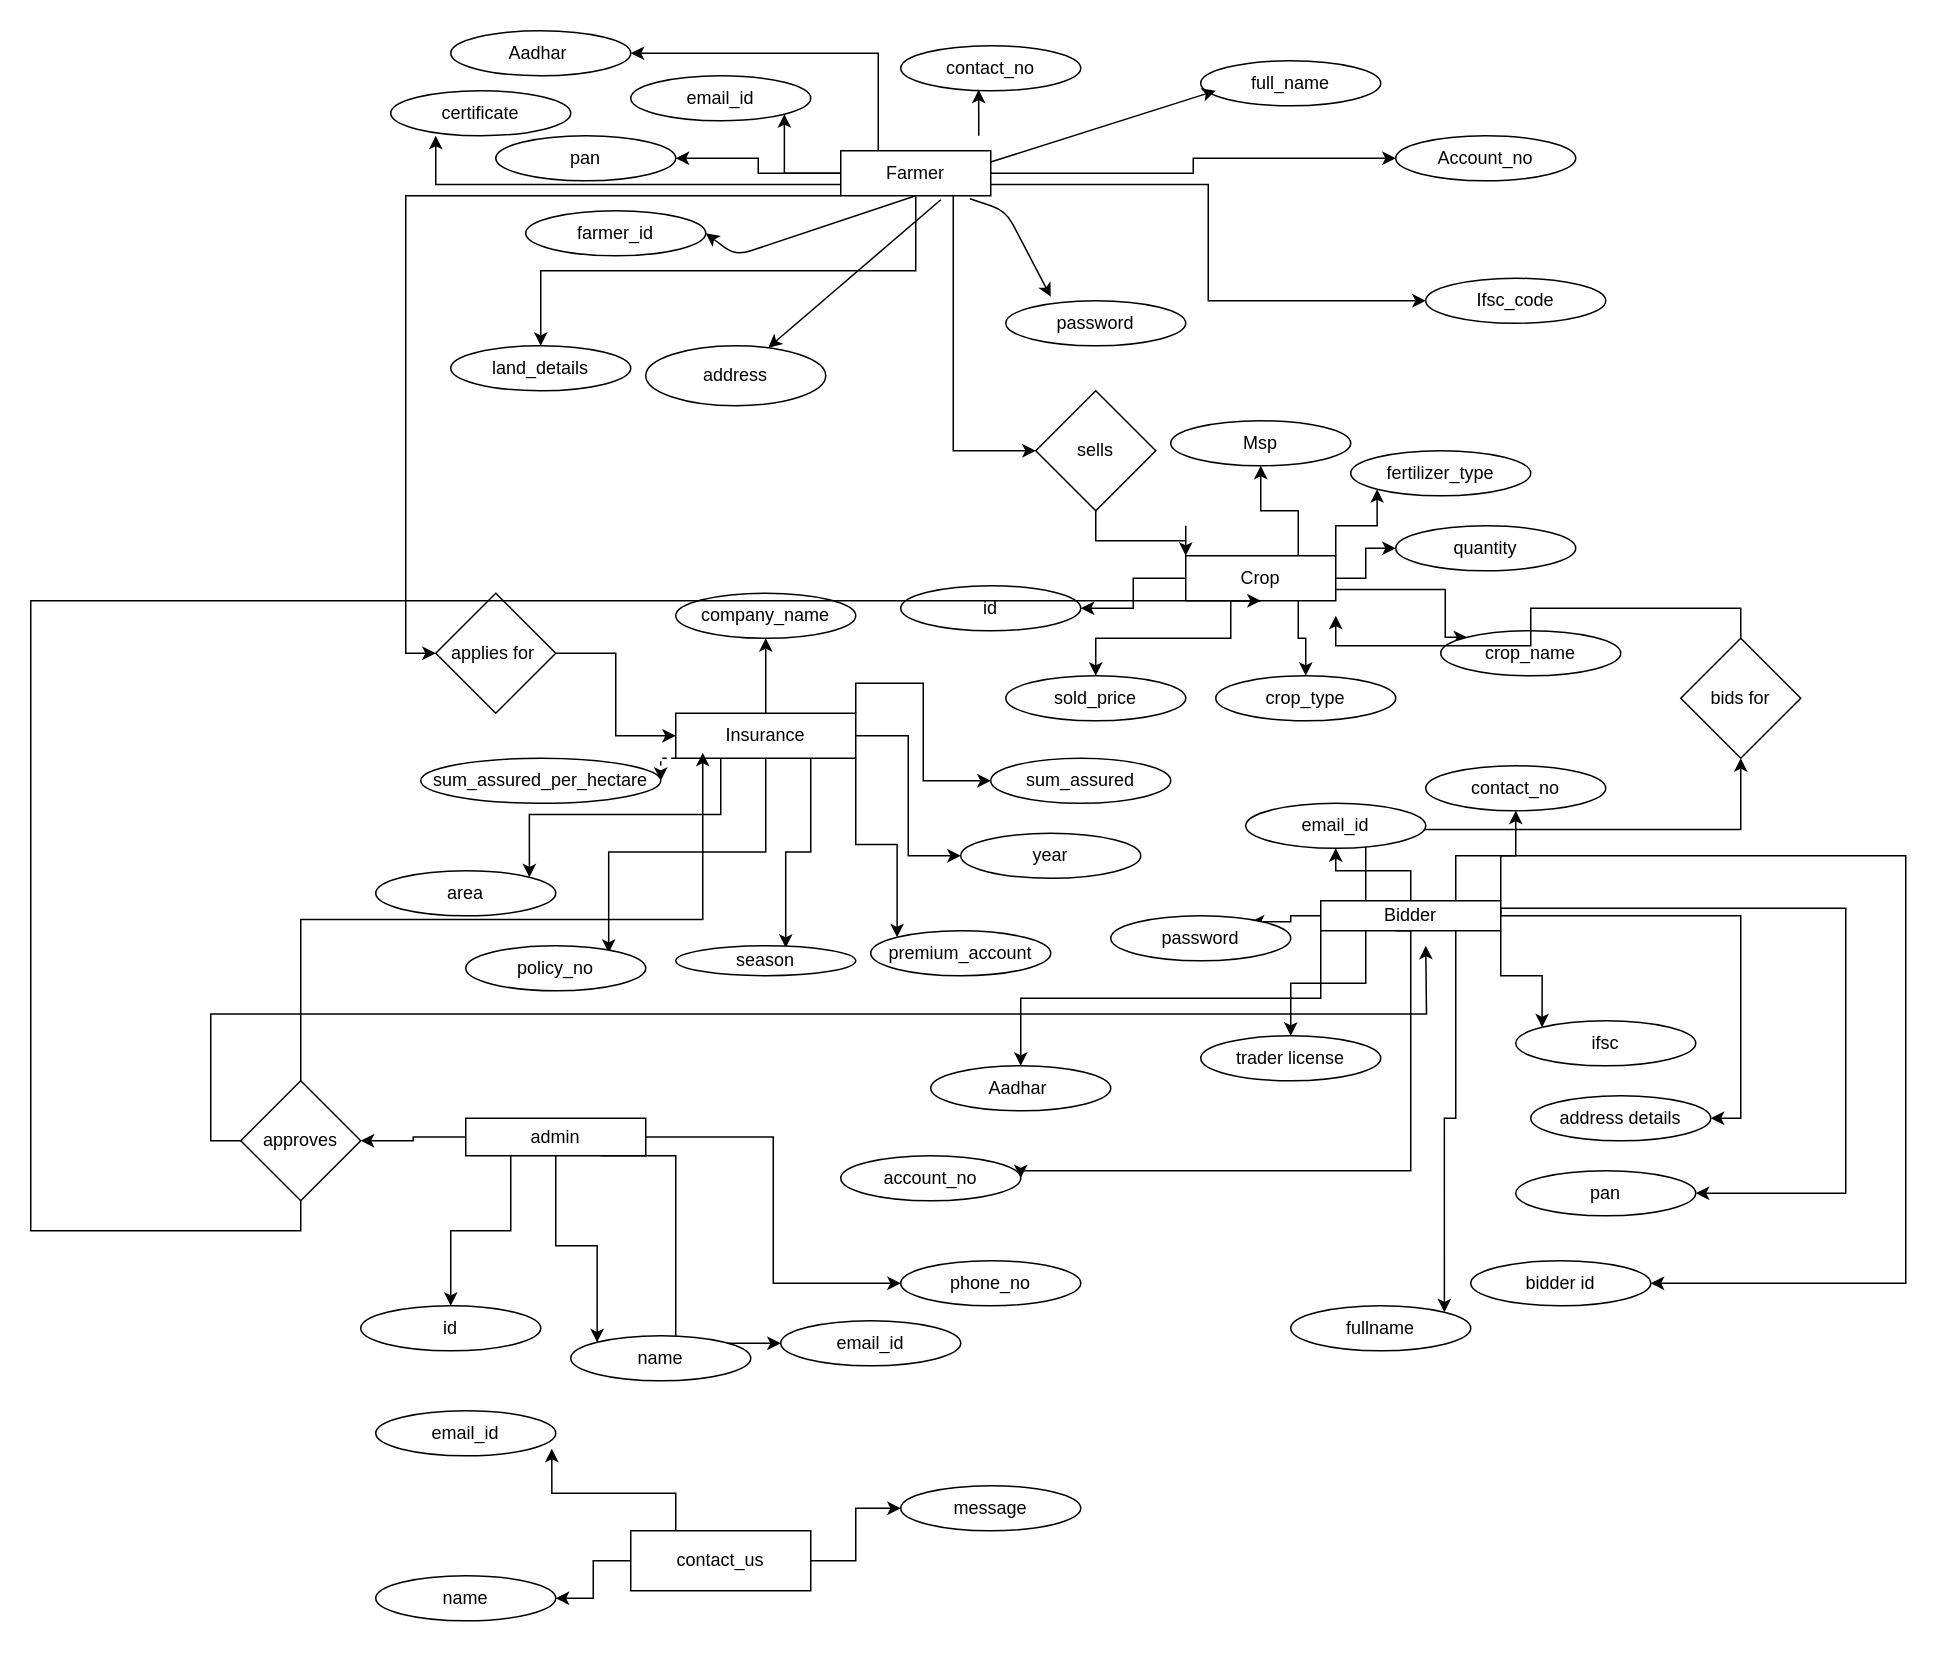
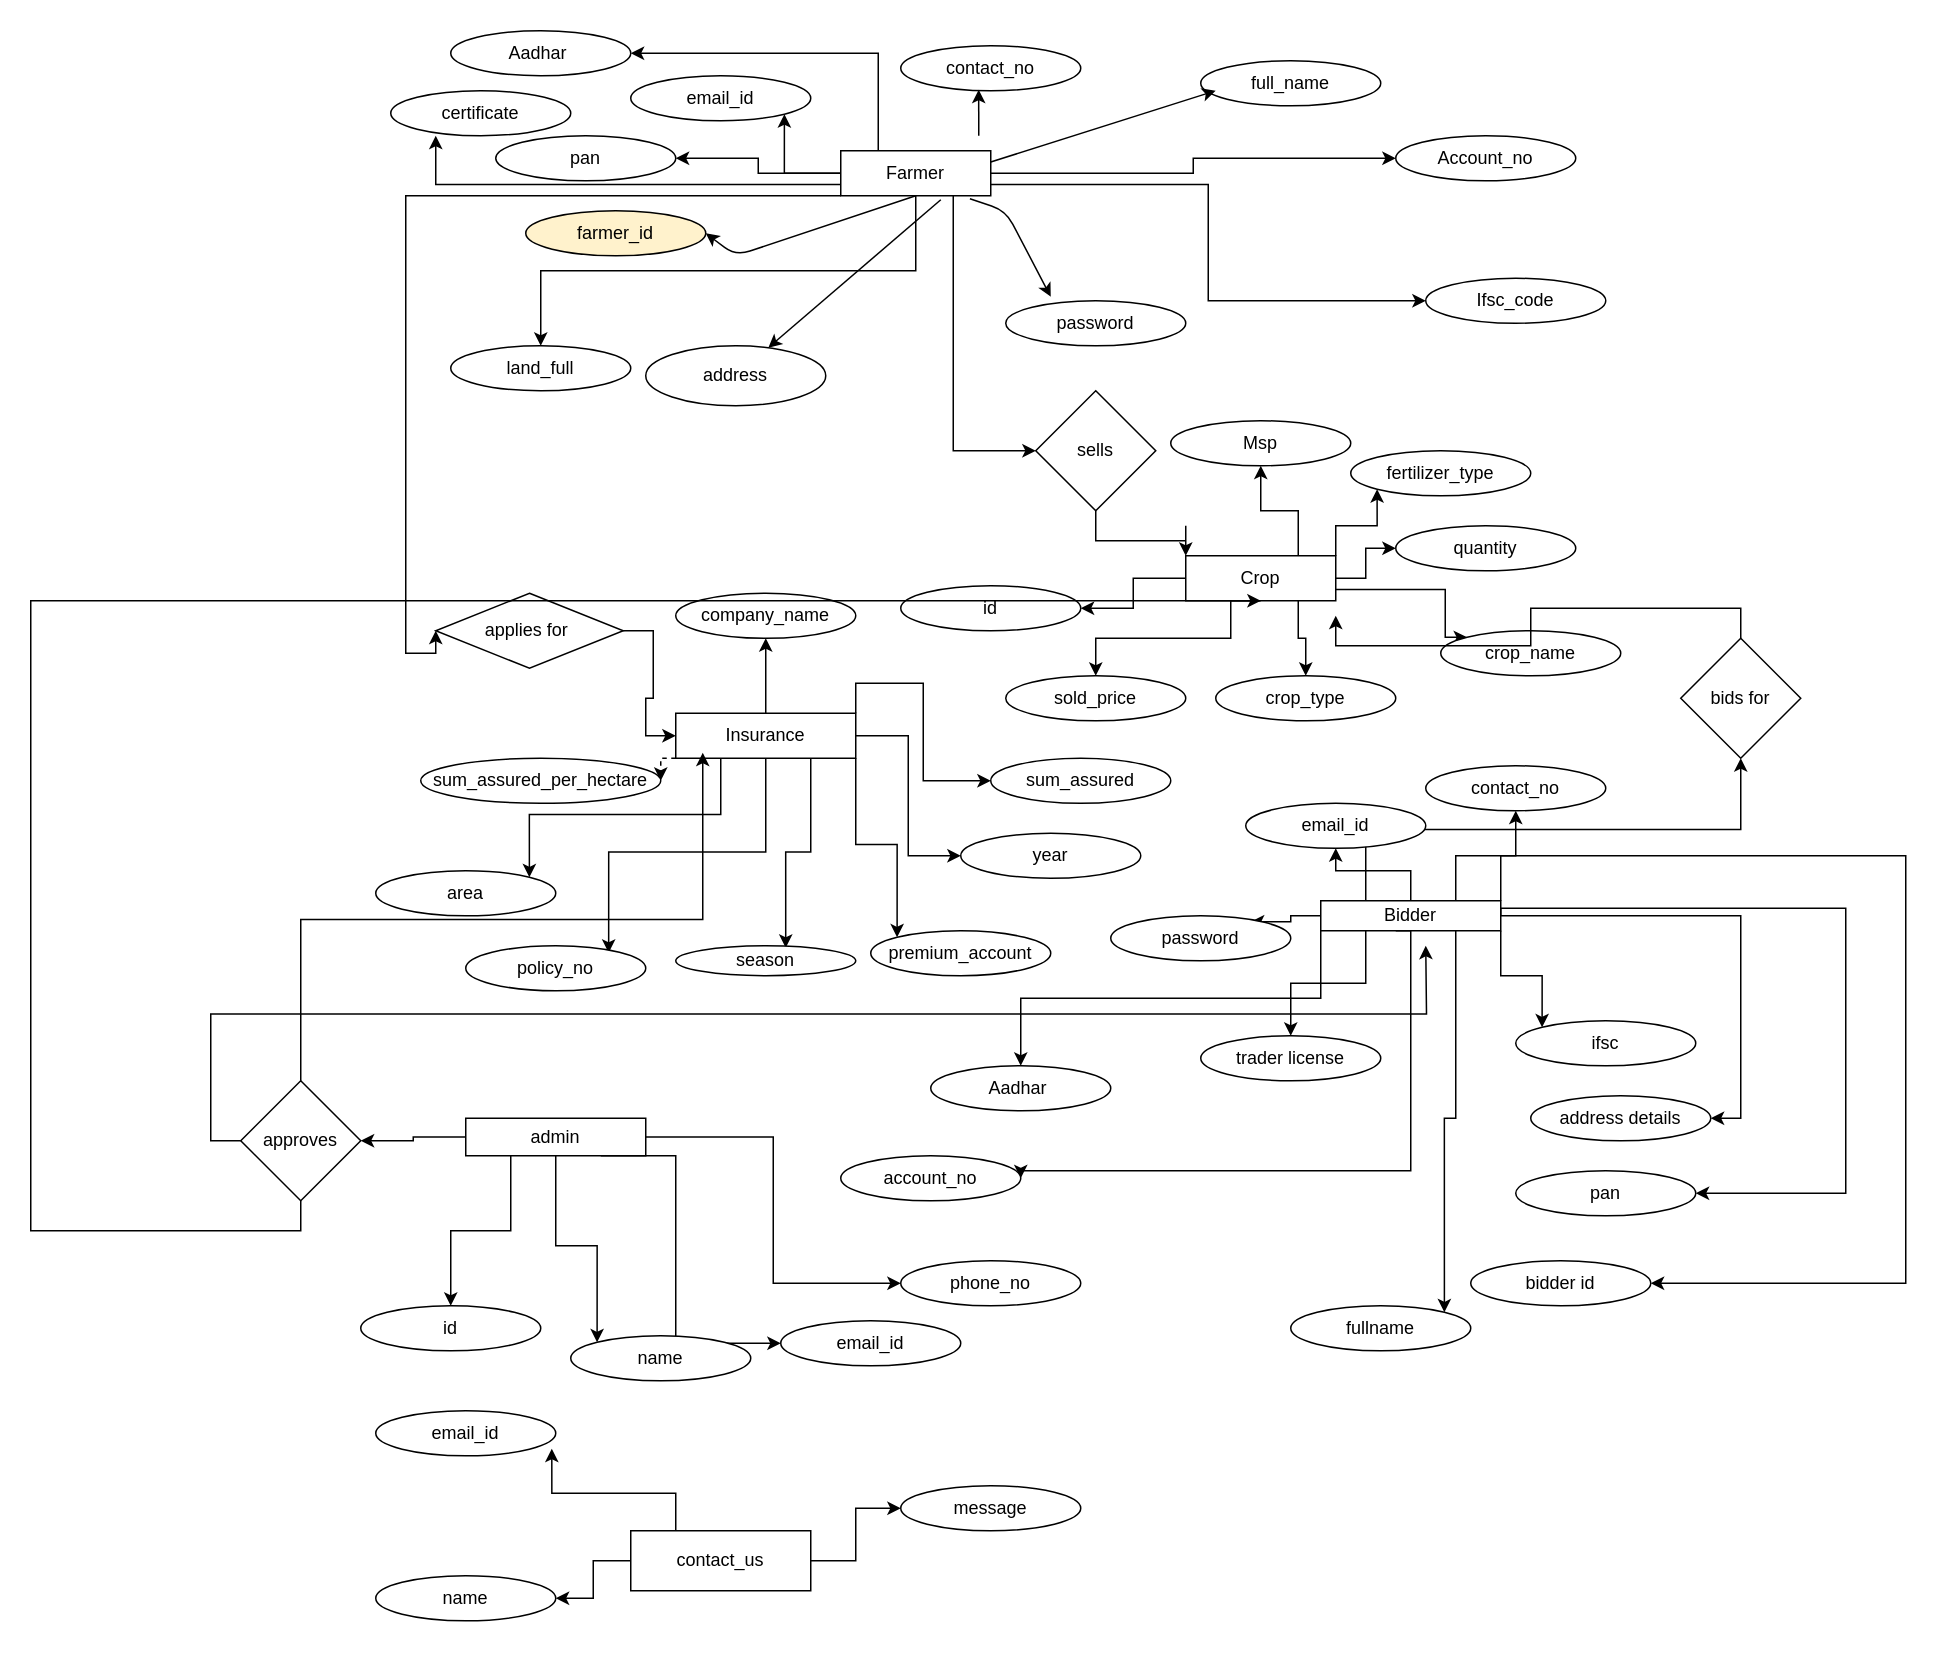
(616, 233) -> (616, 233)
(541, 368) -> (541, 368)
(496, 653) -> (530, 631)
